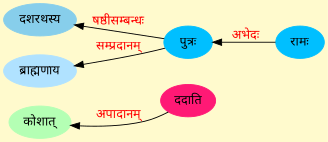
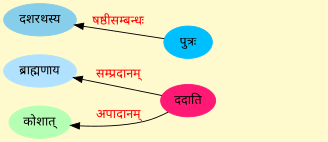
(300, 42) -> none
(124, 57) -> (122, 87)
